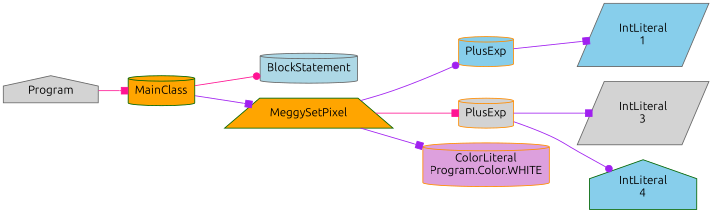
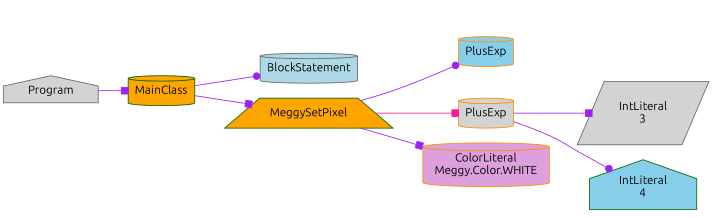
(643, 35) -> none
(224, 81) -> (224, 81)
(109, 91) -> (109, 91)
(486, 165) -> (486, 165)
